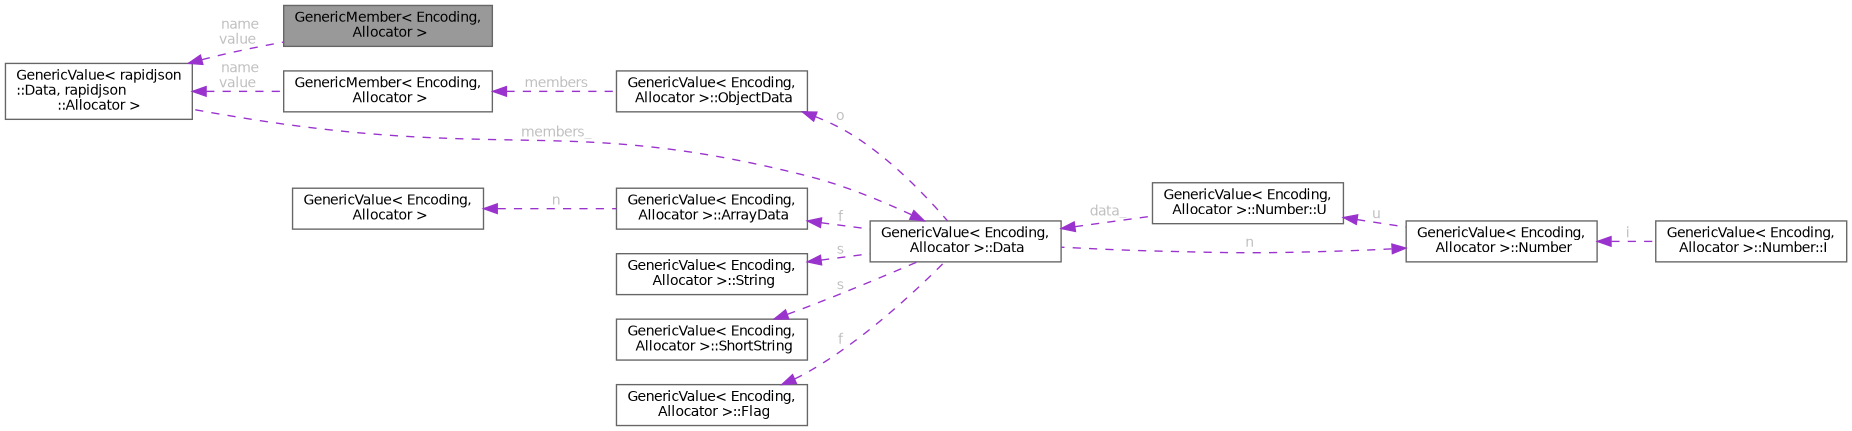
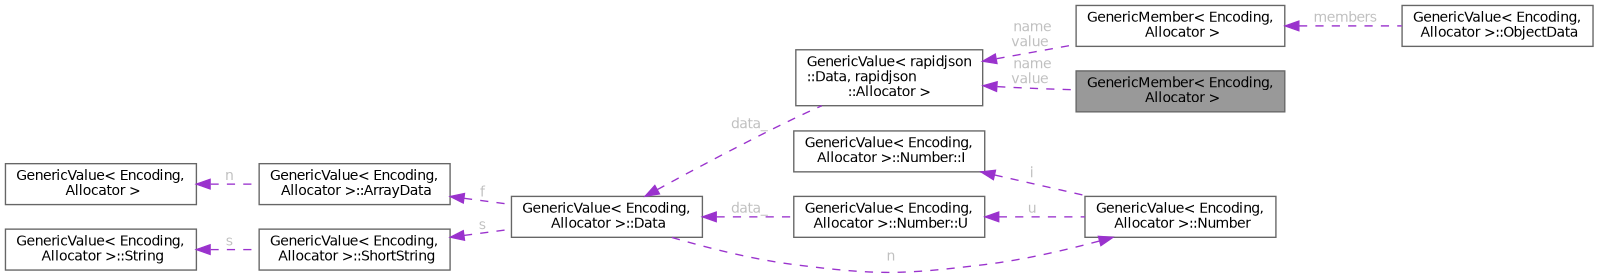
(554, 133) -> (748, 125)
(887, 161) -> none
(1633, 241) -> (1042, 186)
(846, 257) -> (235, 250)
(712, 405) -> none
